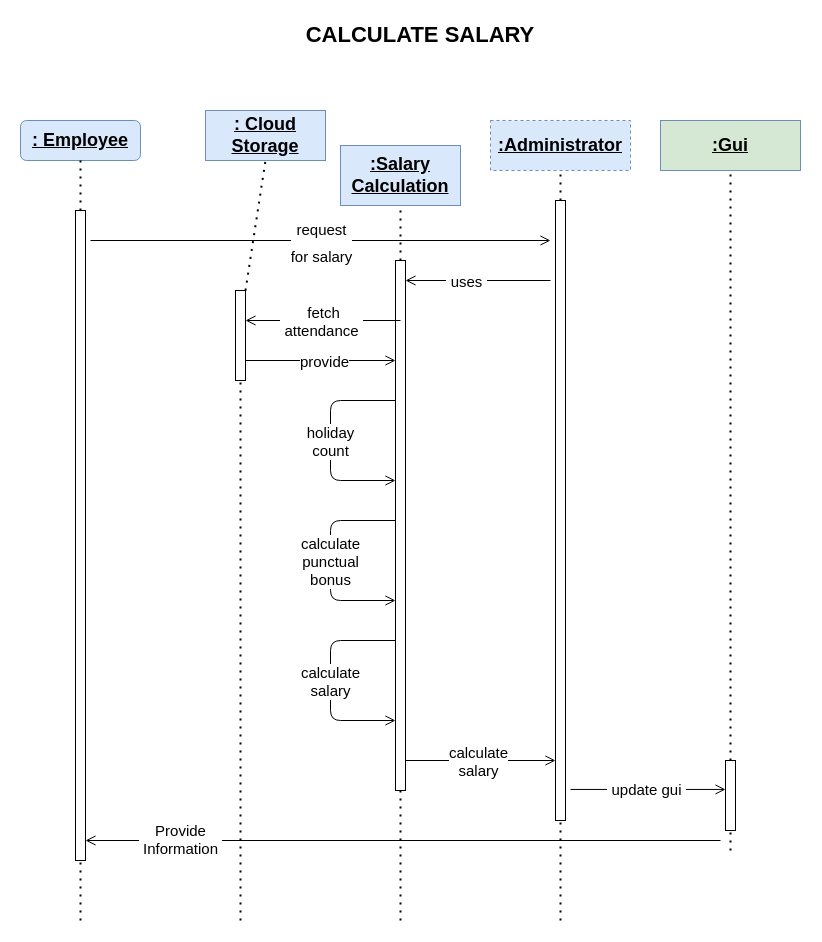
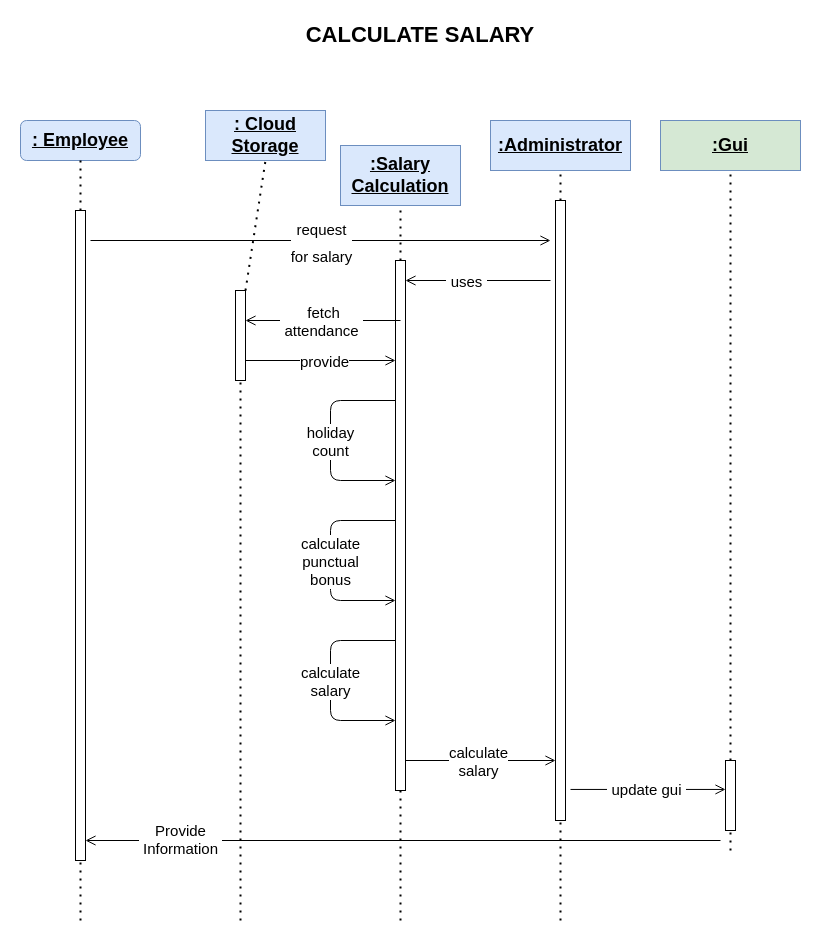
(561, 146) -> (561, 146)
